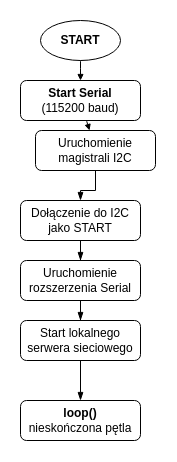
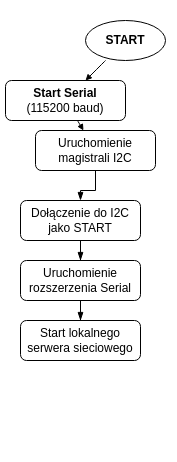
(81, 41) -> (126, 41)
(81, 101) -> (66, 101)
(81, 376) -> none
(81, 421) -> none
